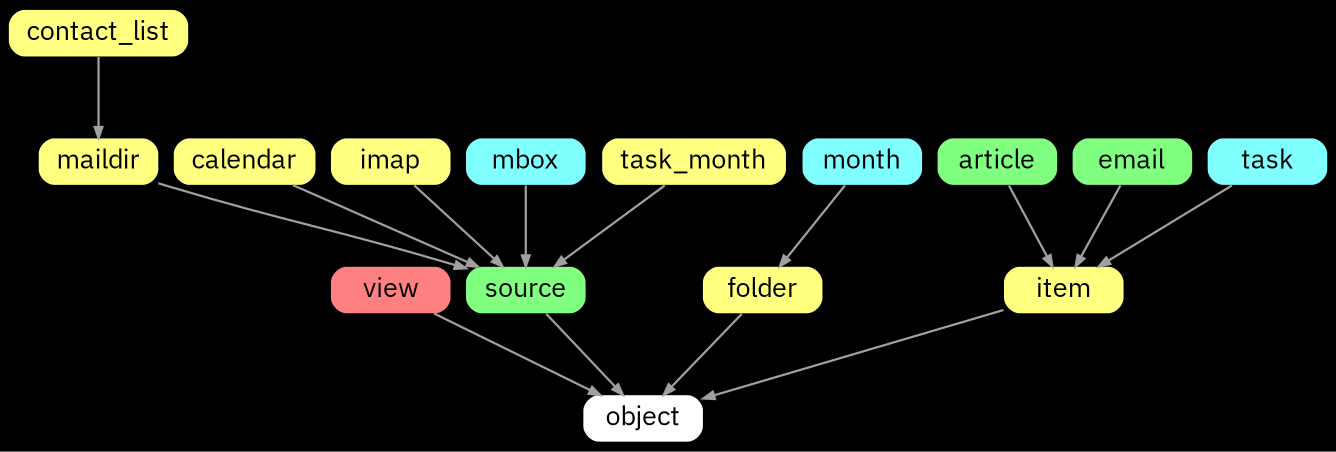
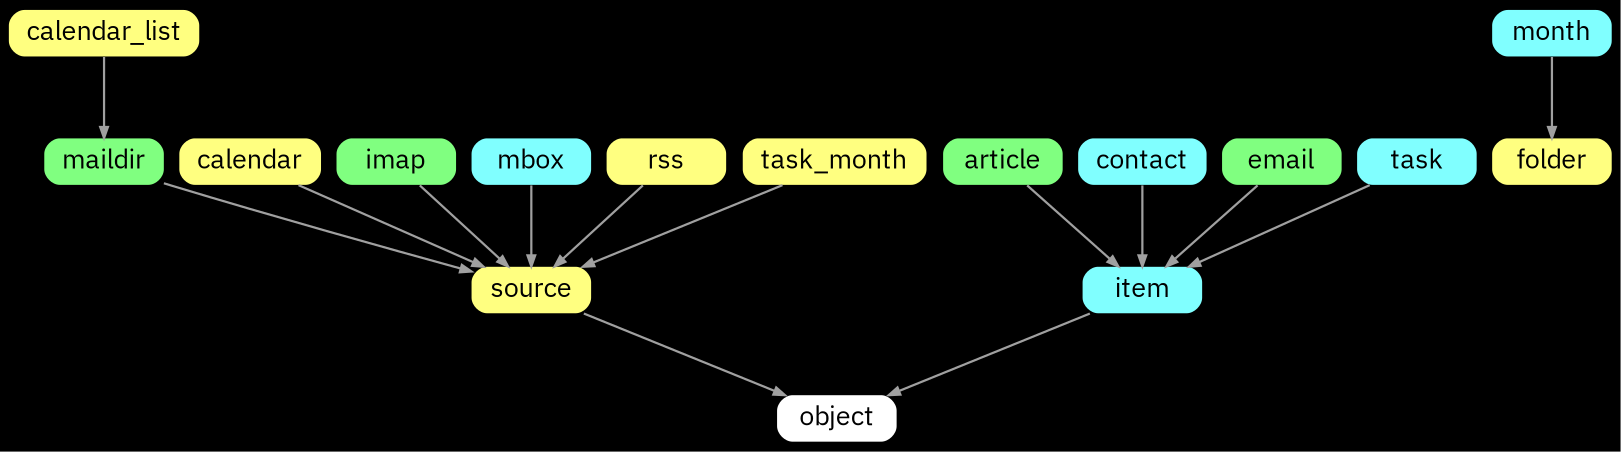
(99, 33) -> (104, 33)
(99, 162) -> (104, 162)
(391, 162) -> (396, 162)
none -> (666, 162)
none -> (1142, 162)
(391, 290) -> none
(526, 290) -> (531, 290)
(1064, 290) -> (1142, 290)
(707, 350) -> none
